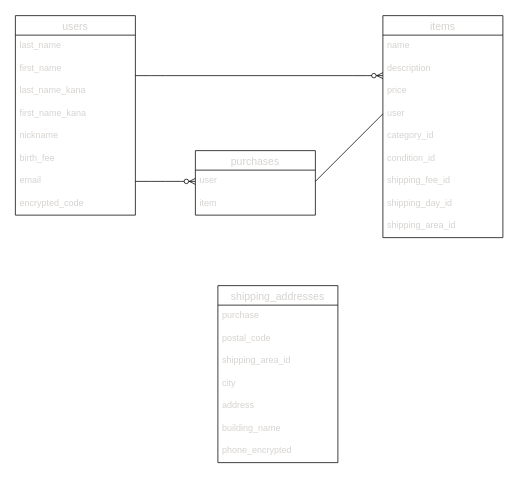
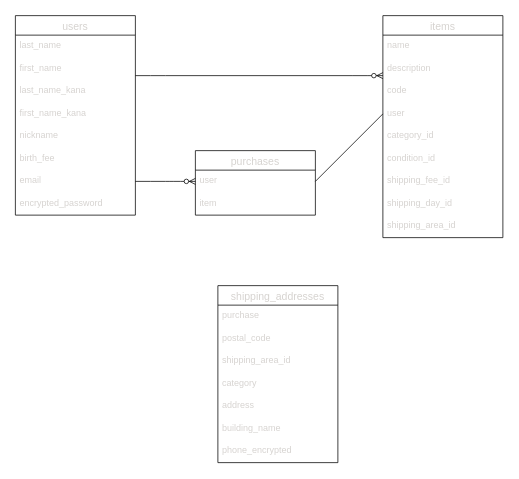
(398, 90) -> (397, 90)
(55, 203) -> (65, 203)
(231, 383) -> (242, 383)
